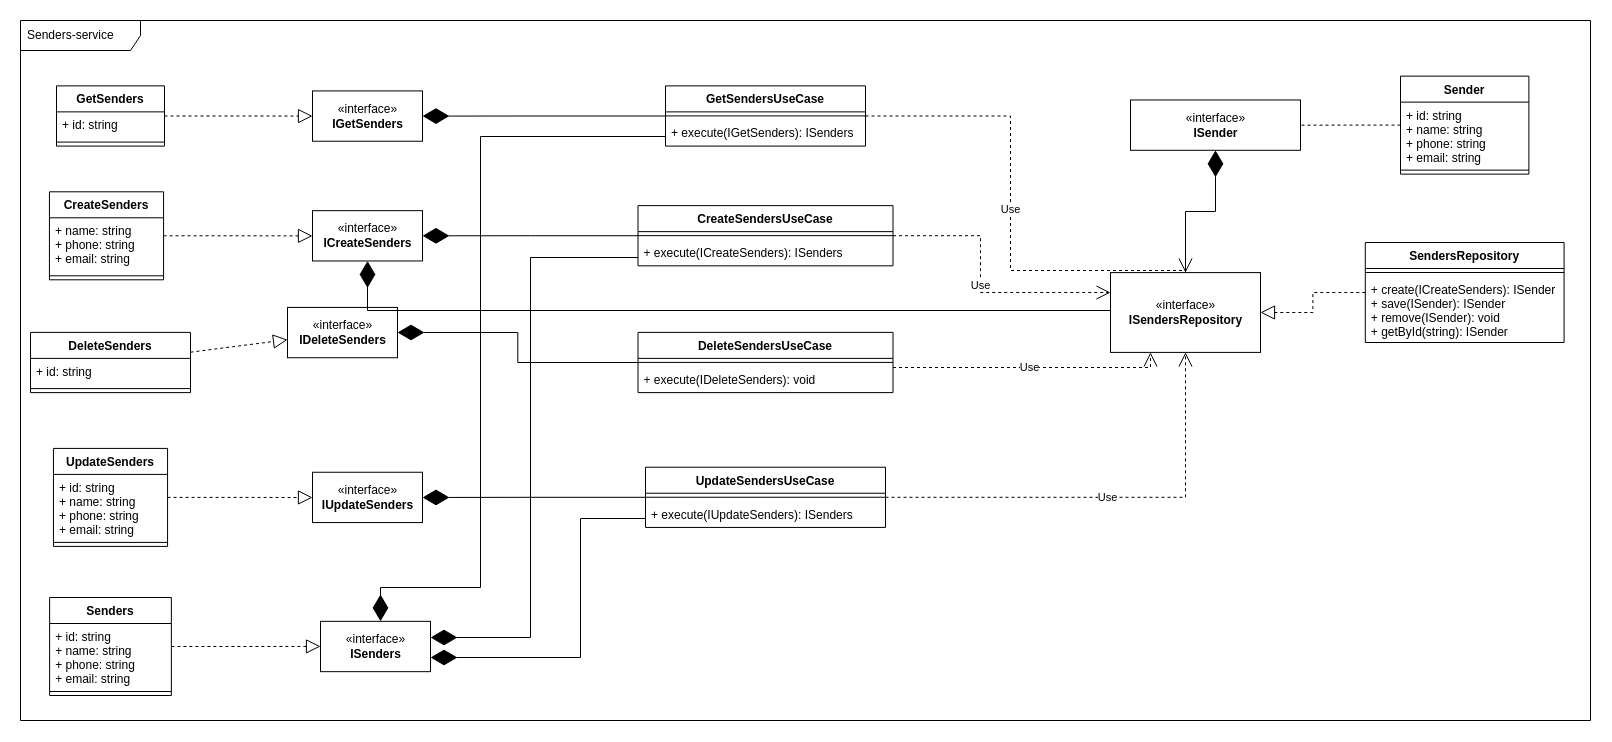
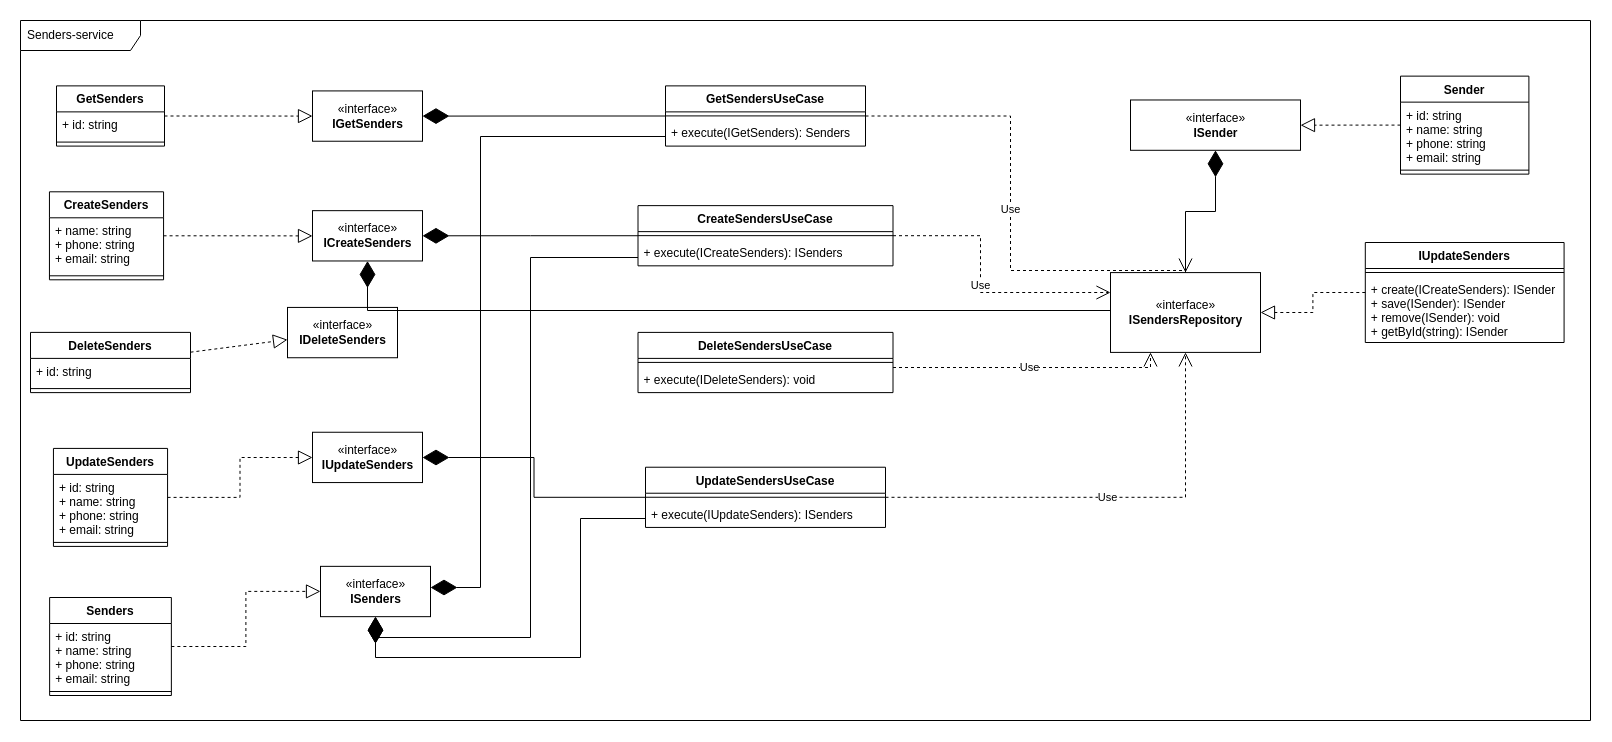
(1309, 125) -> (1316, 125)
(774, 133) -> (770, 133)
(1464, 256) -> (1464, 256)
(518, 360) -> none
(368, 497) -> (368, 457)
(376, 647) -> (376, 592)
